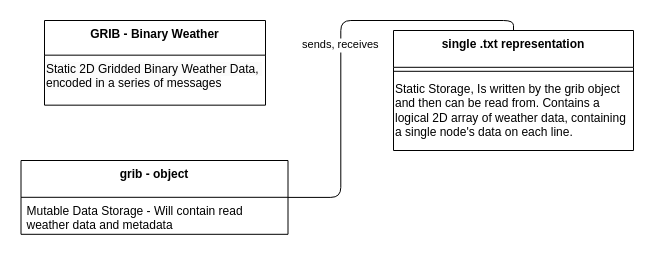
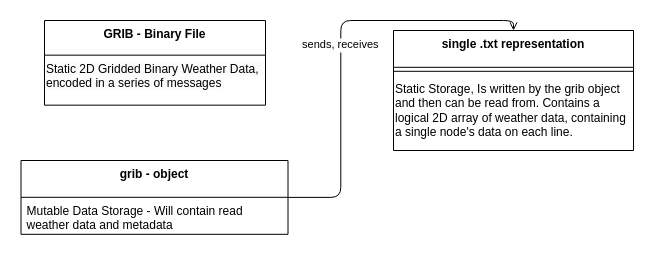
(513, 24) -> (513, 23)
(155, 34) -> (155, 34)
